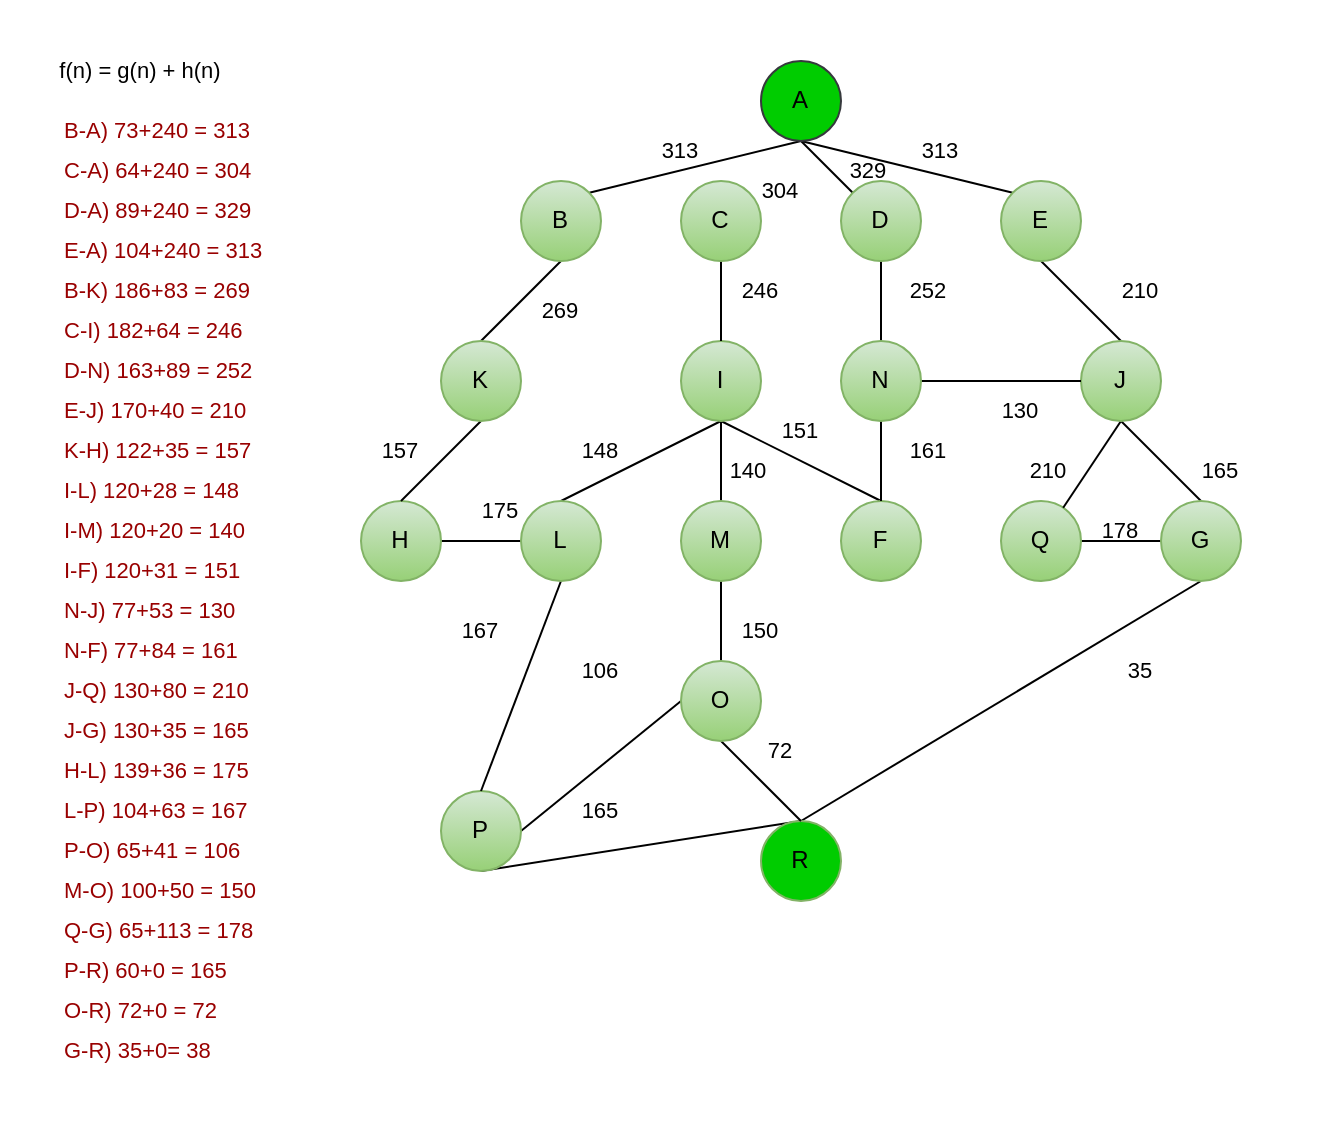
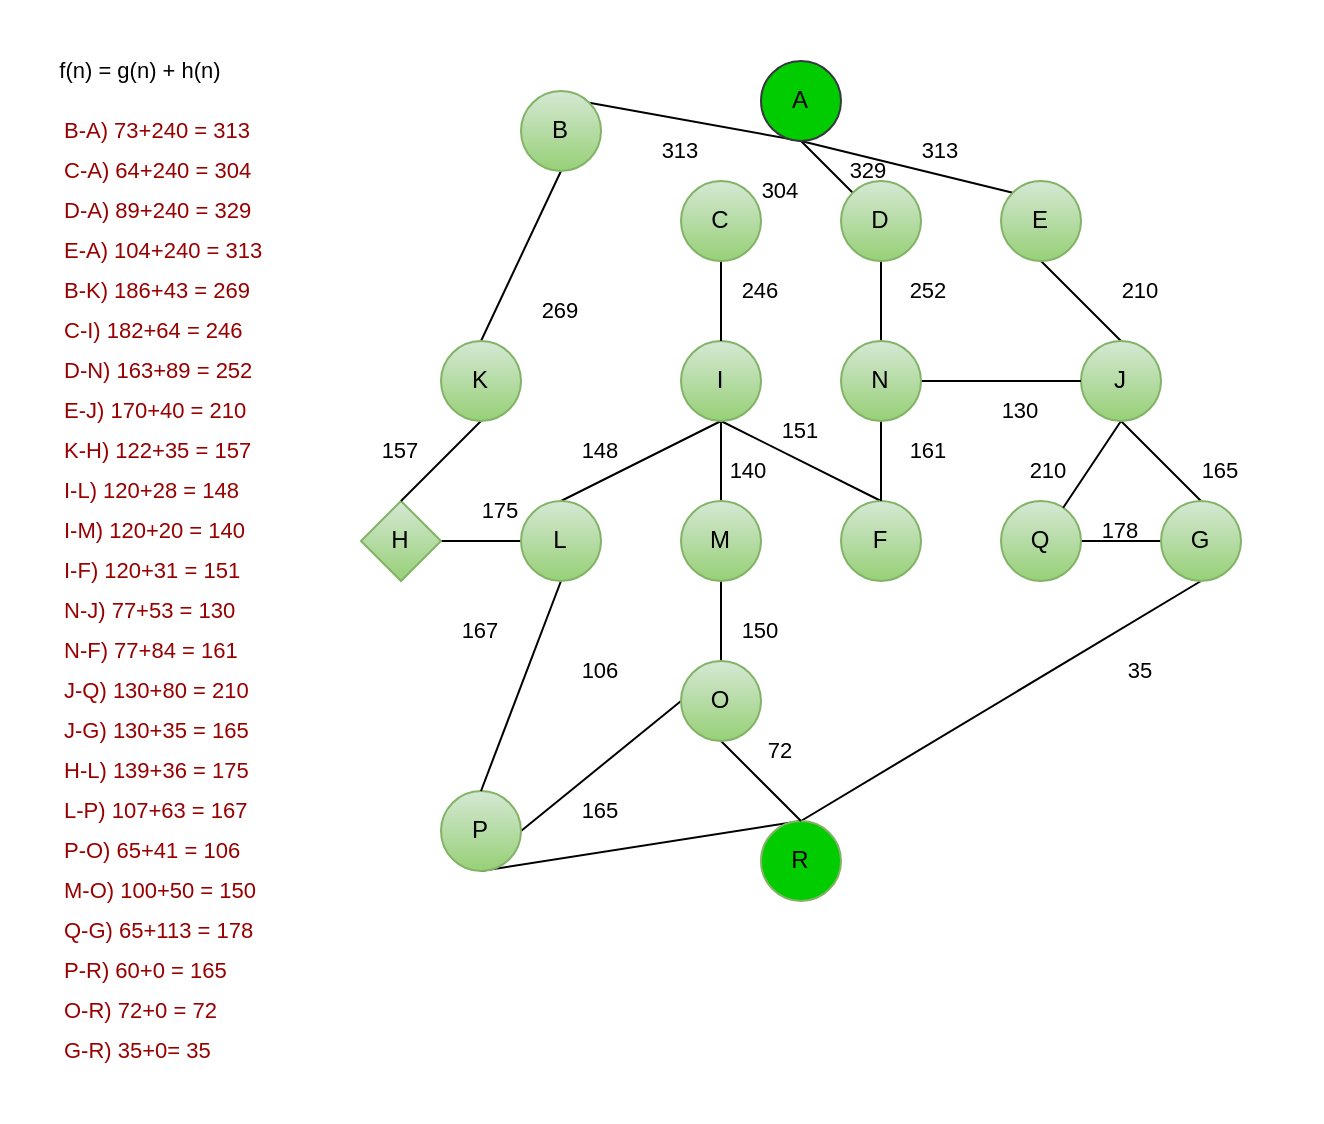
(561, 221) -> (561, 131)
(161, 291) -> (161, 291)
(401, 541) -> (401, 541)
(161, 811) -> (161, 811)
(139, 1051) -> (139, 1051)
